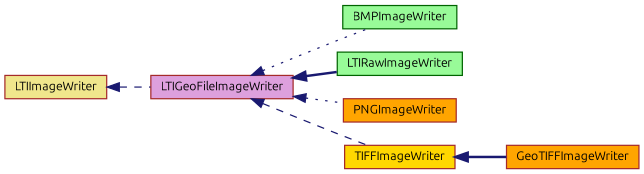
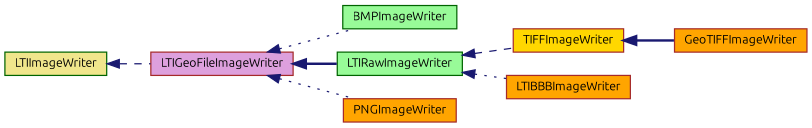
(56, 87) -> (56, 64)
none -> (568, 87)
(315, 125) -> (494, 51)
